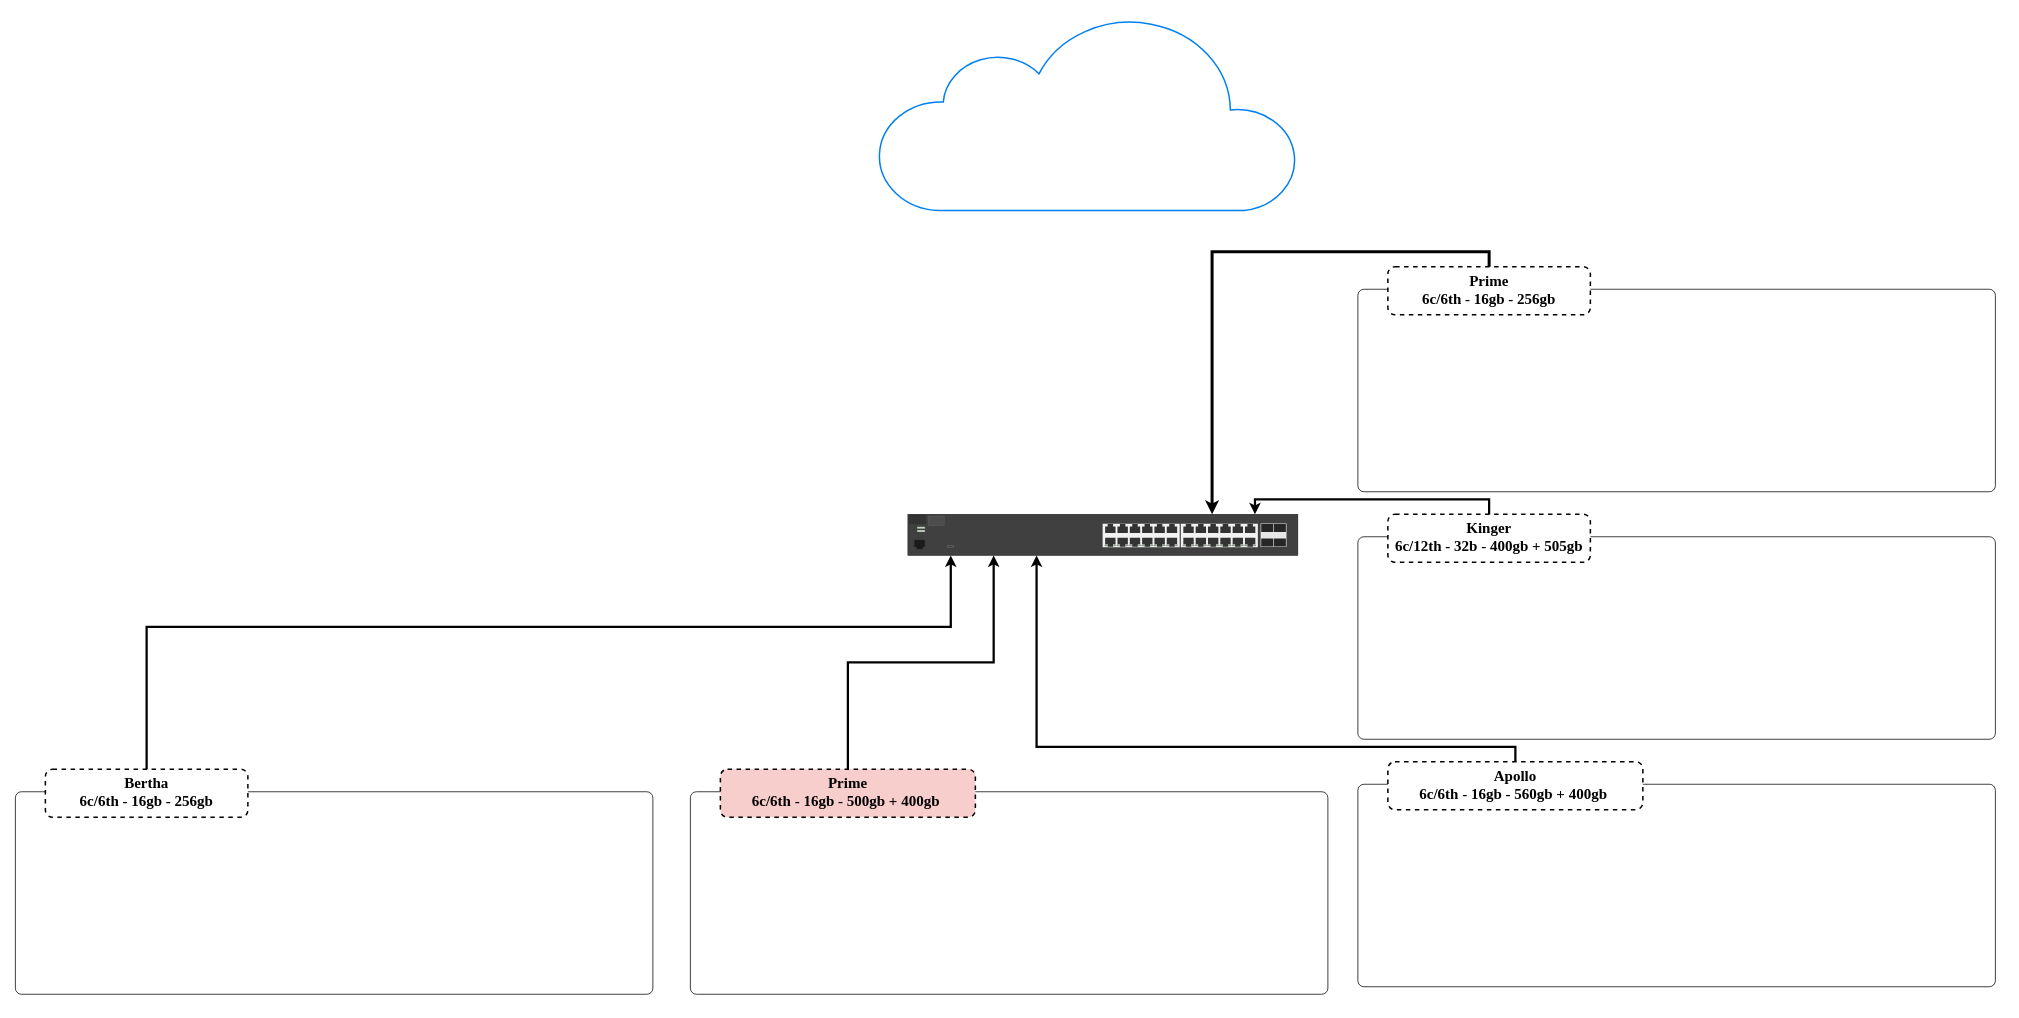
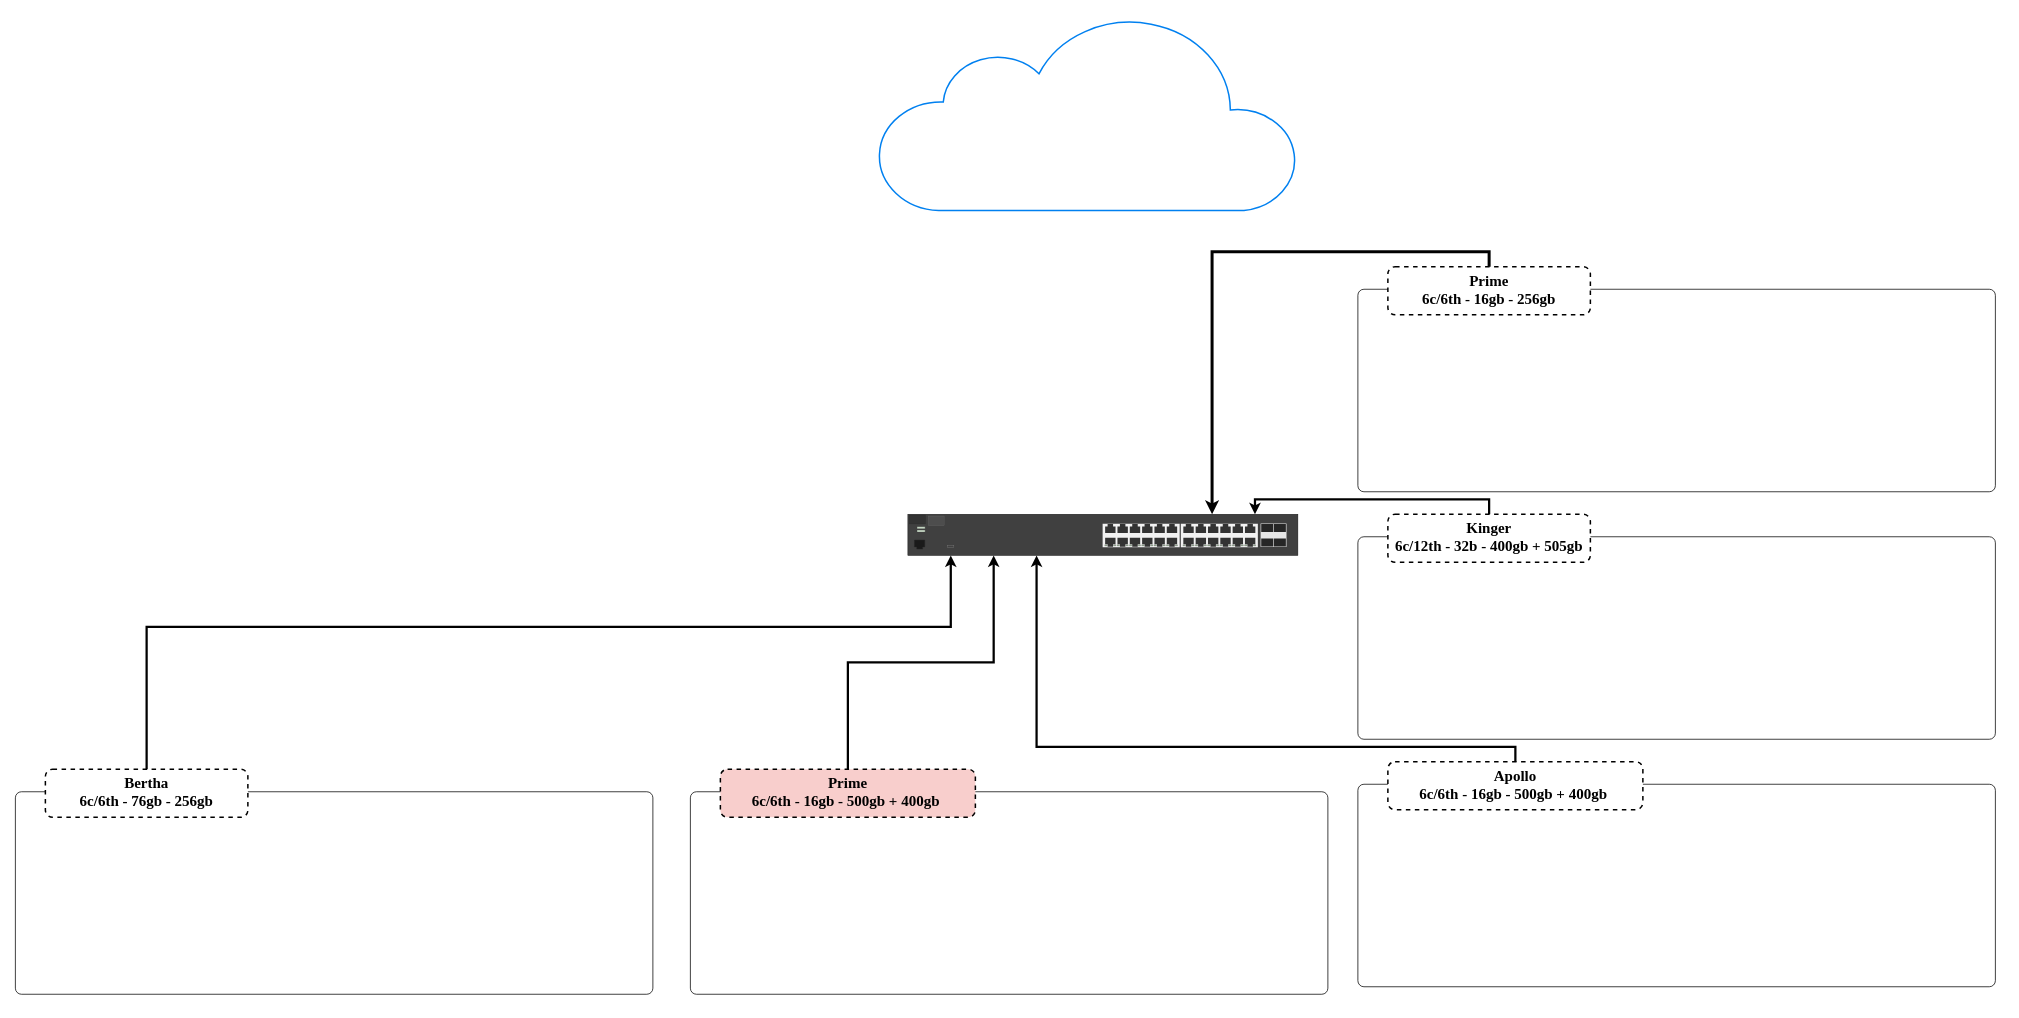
(1515, 778) -> (1515, 778)
(147, 785) -> (147, 785)
